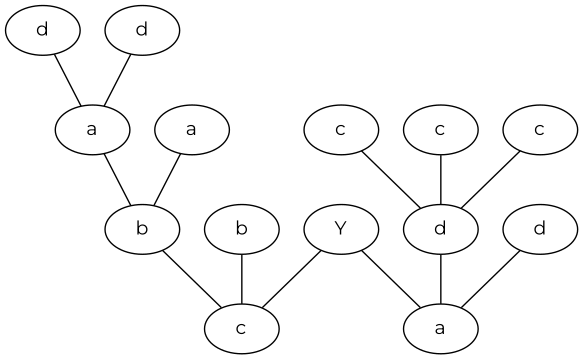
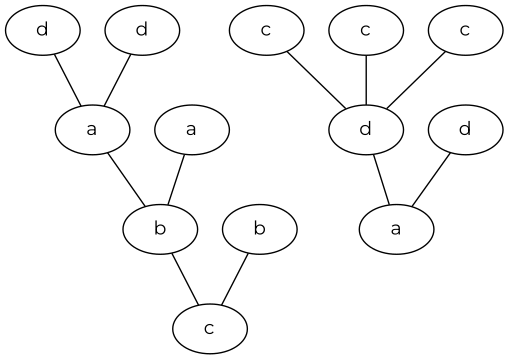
(341, 229) -> none
